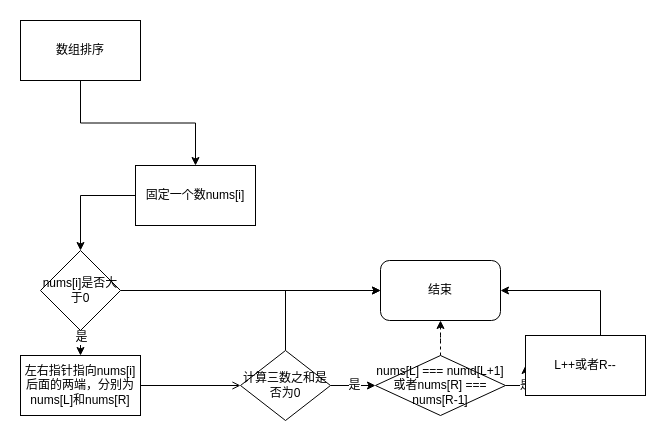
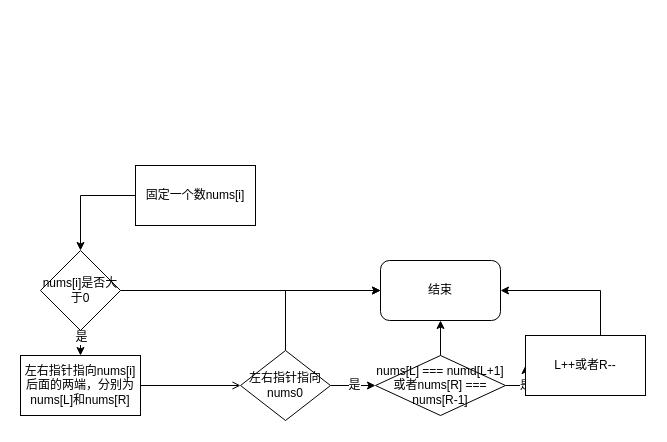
(81, 51) -> none
(135, 123) -> none
(441, 337) -> (441, 337)
(286, 386) -> (286, 386)
